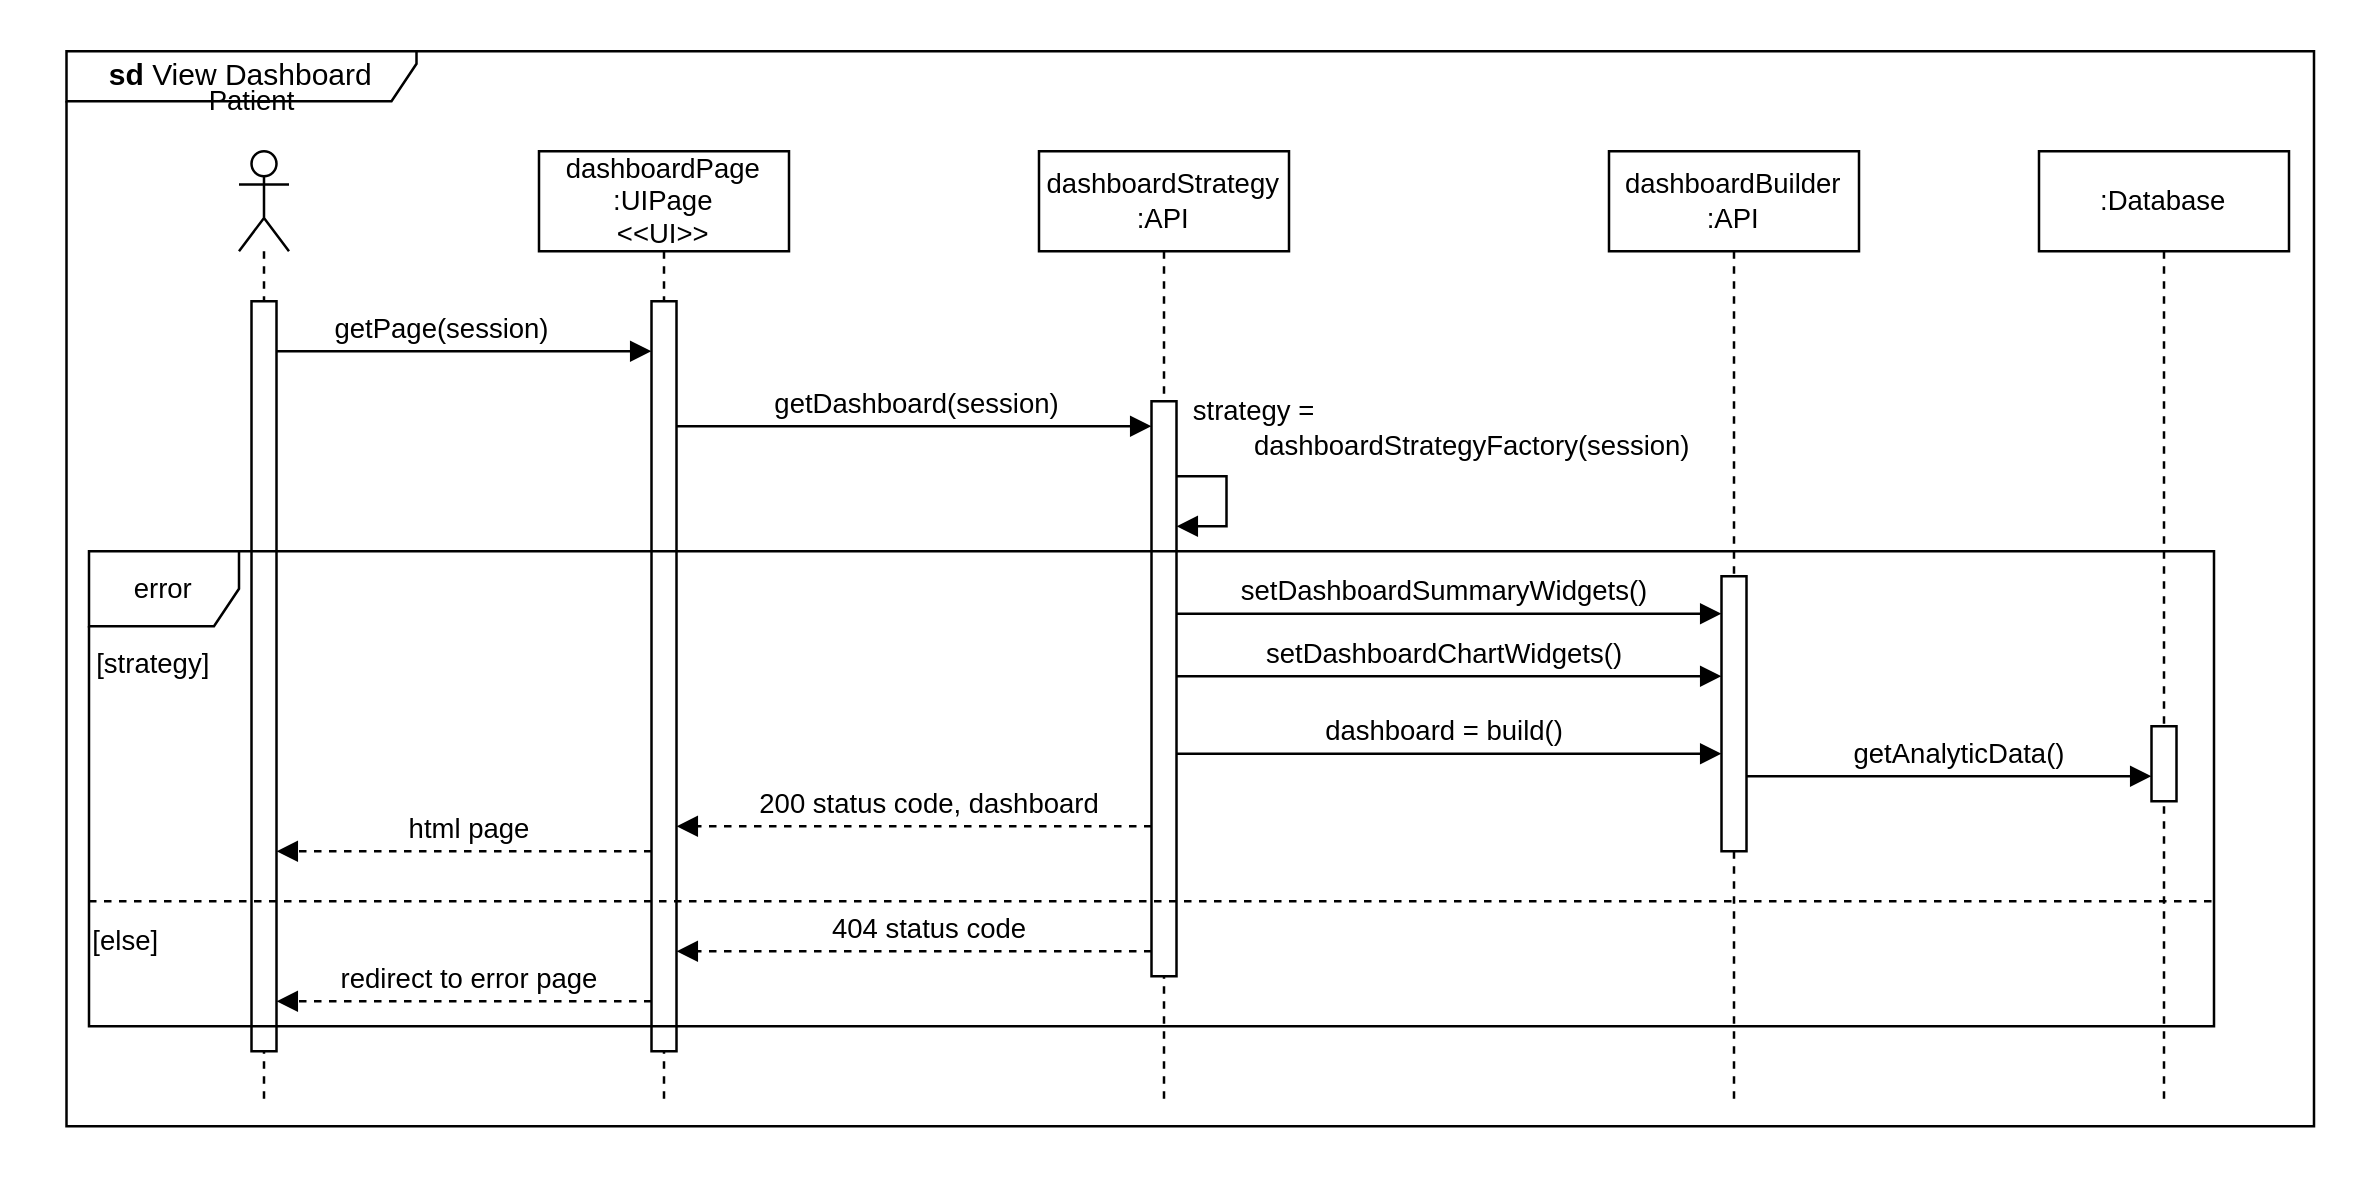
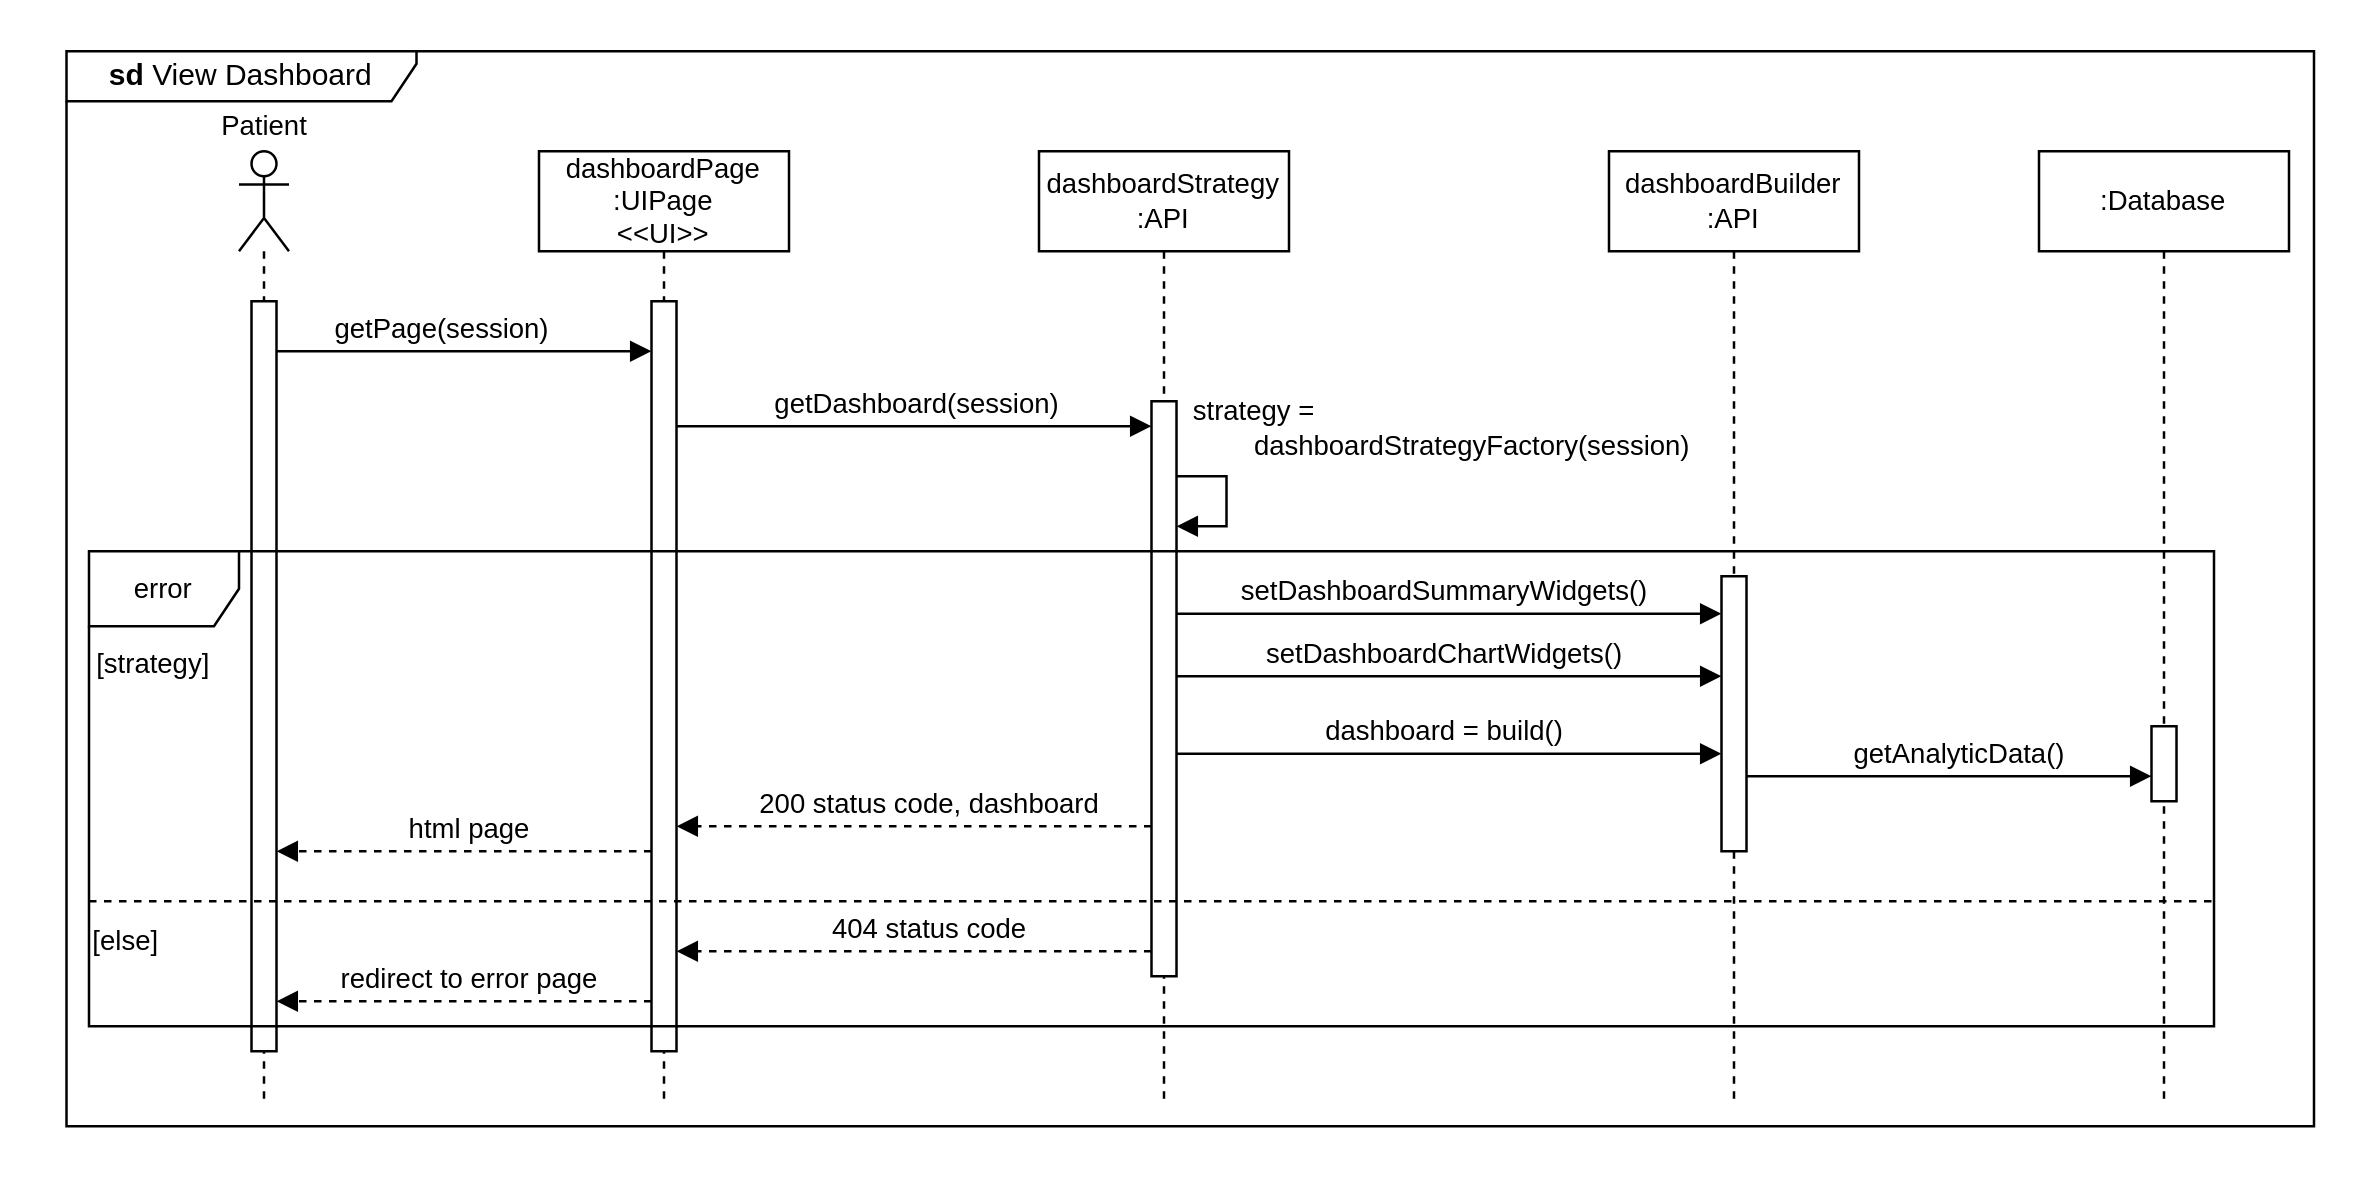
(251, 101) -> (264, 126)
